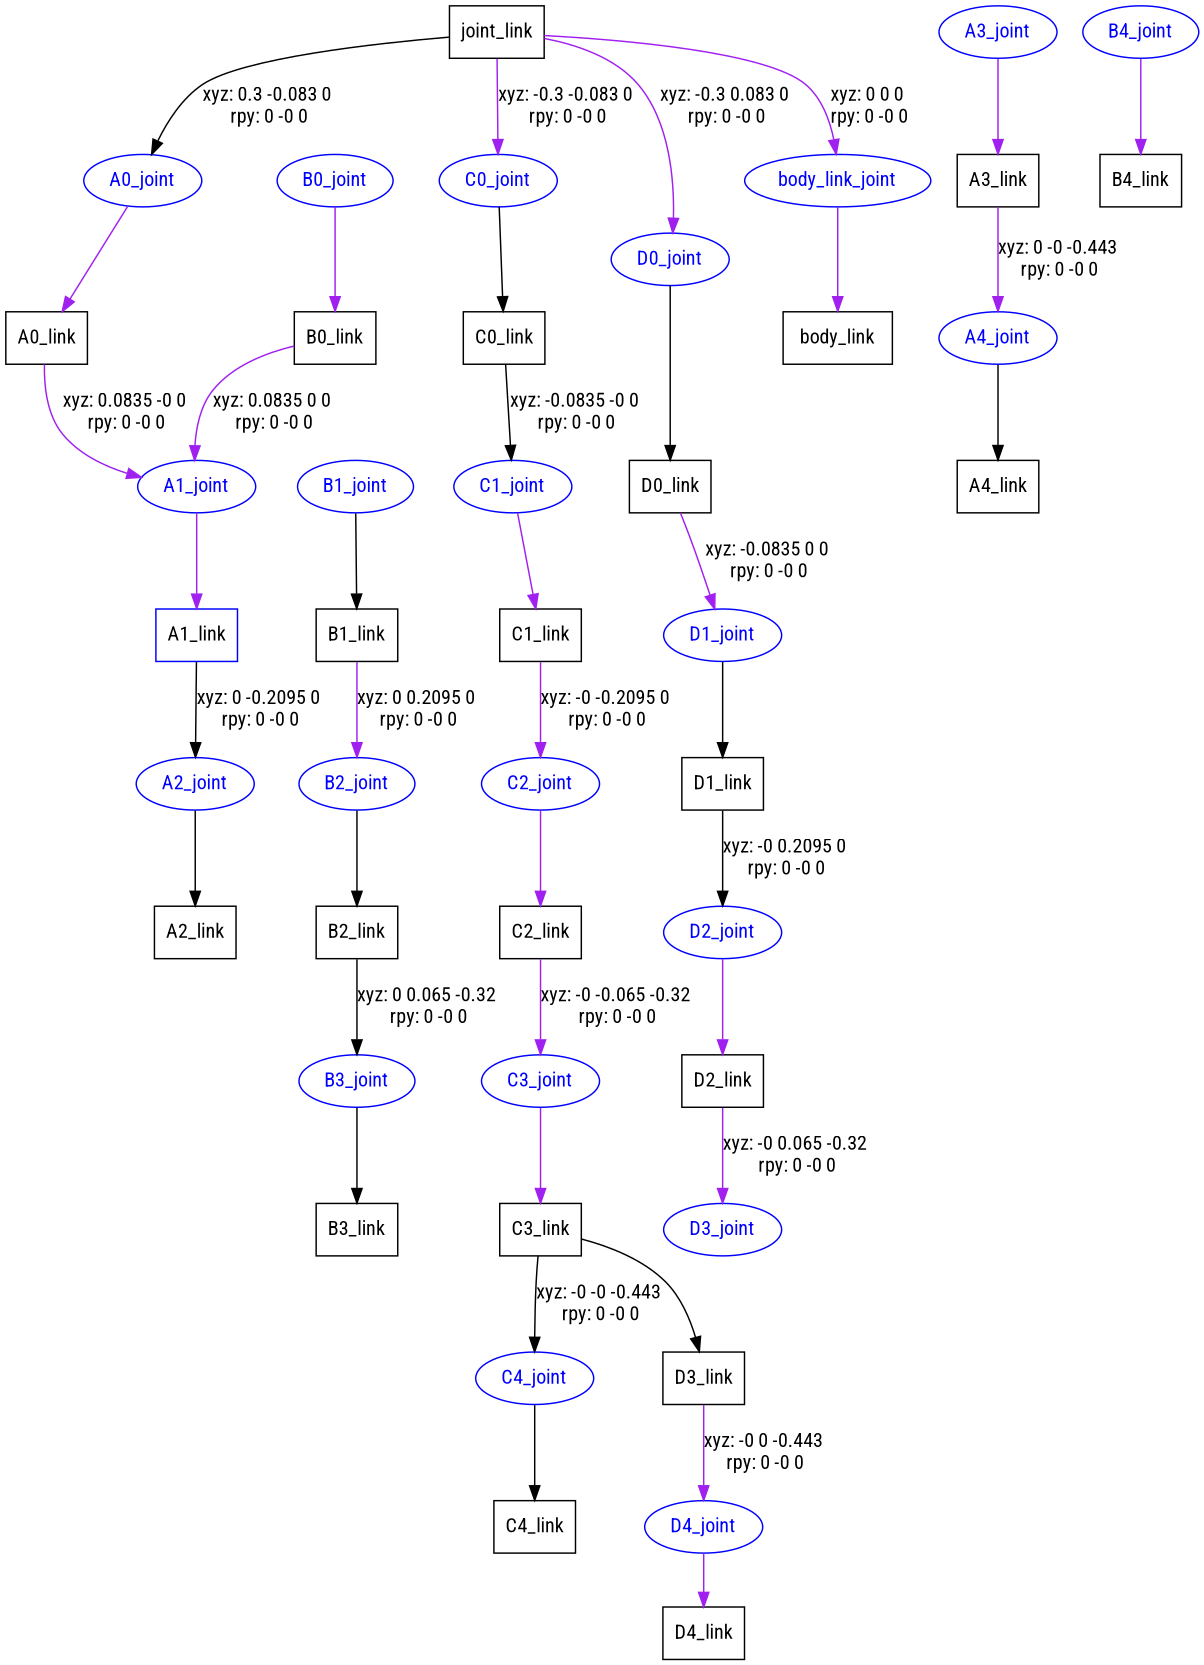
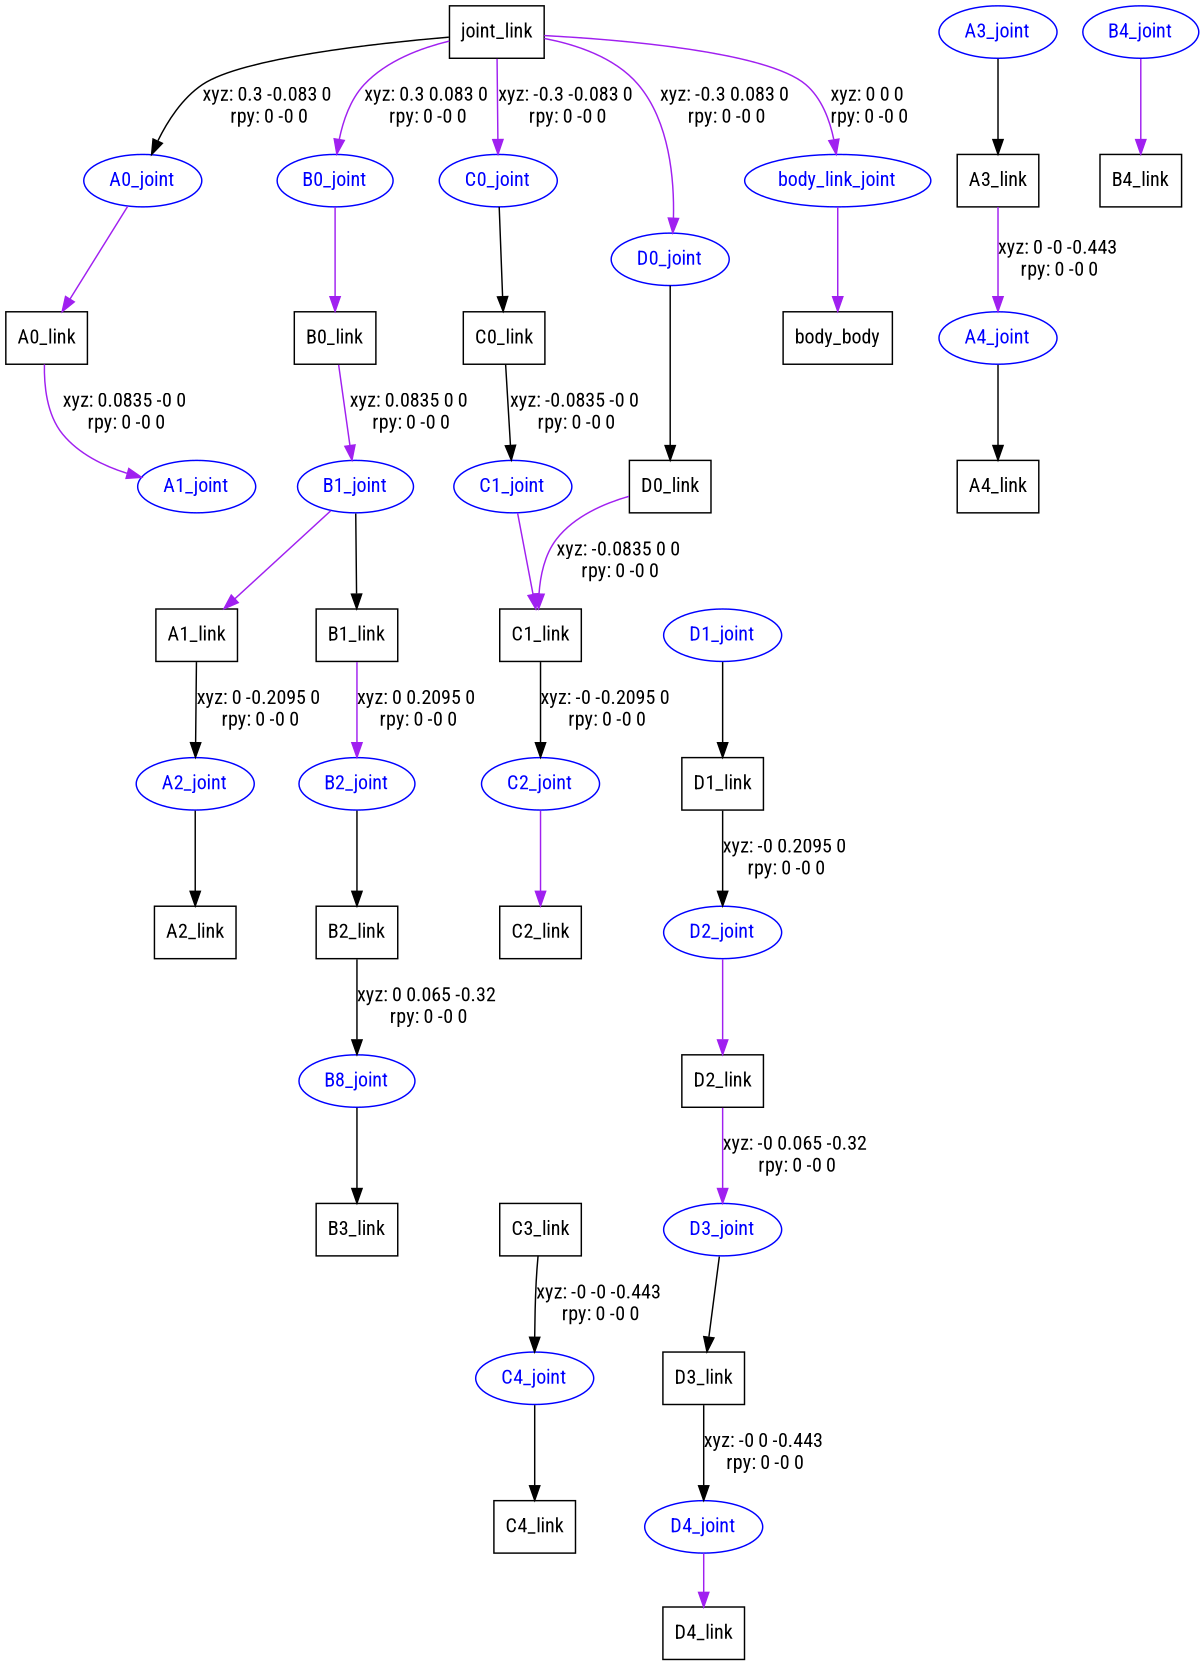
none -> (378, 73)
(998, 99) -> (998, 99)
(838, 338) -> (838, 338)
(225, 378) -> (344, 405)
(197, 554) -> (283, 555)
(696, 554) -> (566, 529)
(197, 635) -> (197, 635)
(541, 702) -> (541, 702)
(357, 1081) -> (357, 1081)
(541, 1081) -> none
(654, 1272) -> (714, 1297)
(704, 1445) -> (704, 1445)
